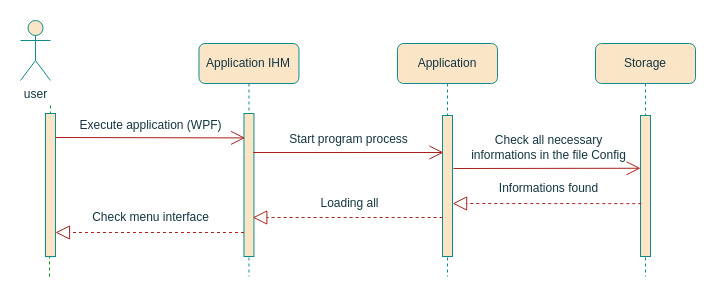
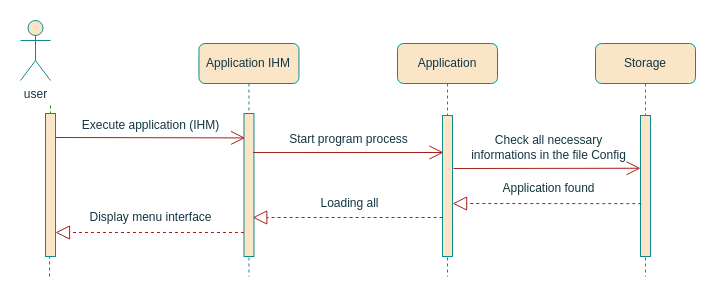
(151, 126) -> (151, 126)
(549, 189) -> (549, 189)
(151, 218) -> (151, 218)
